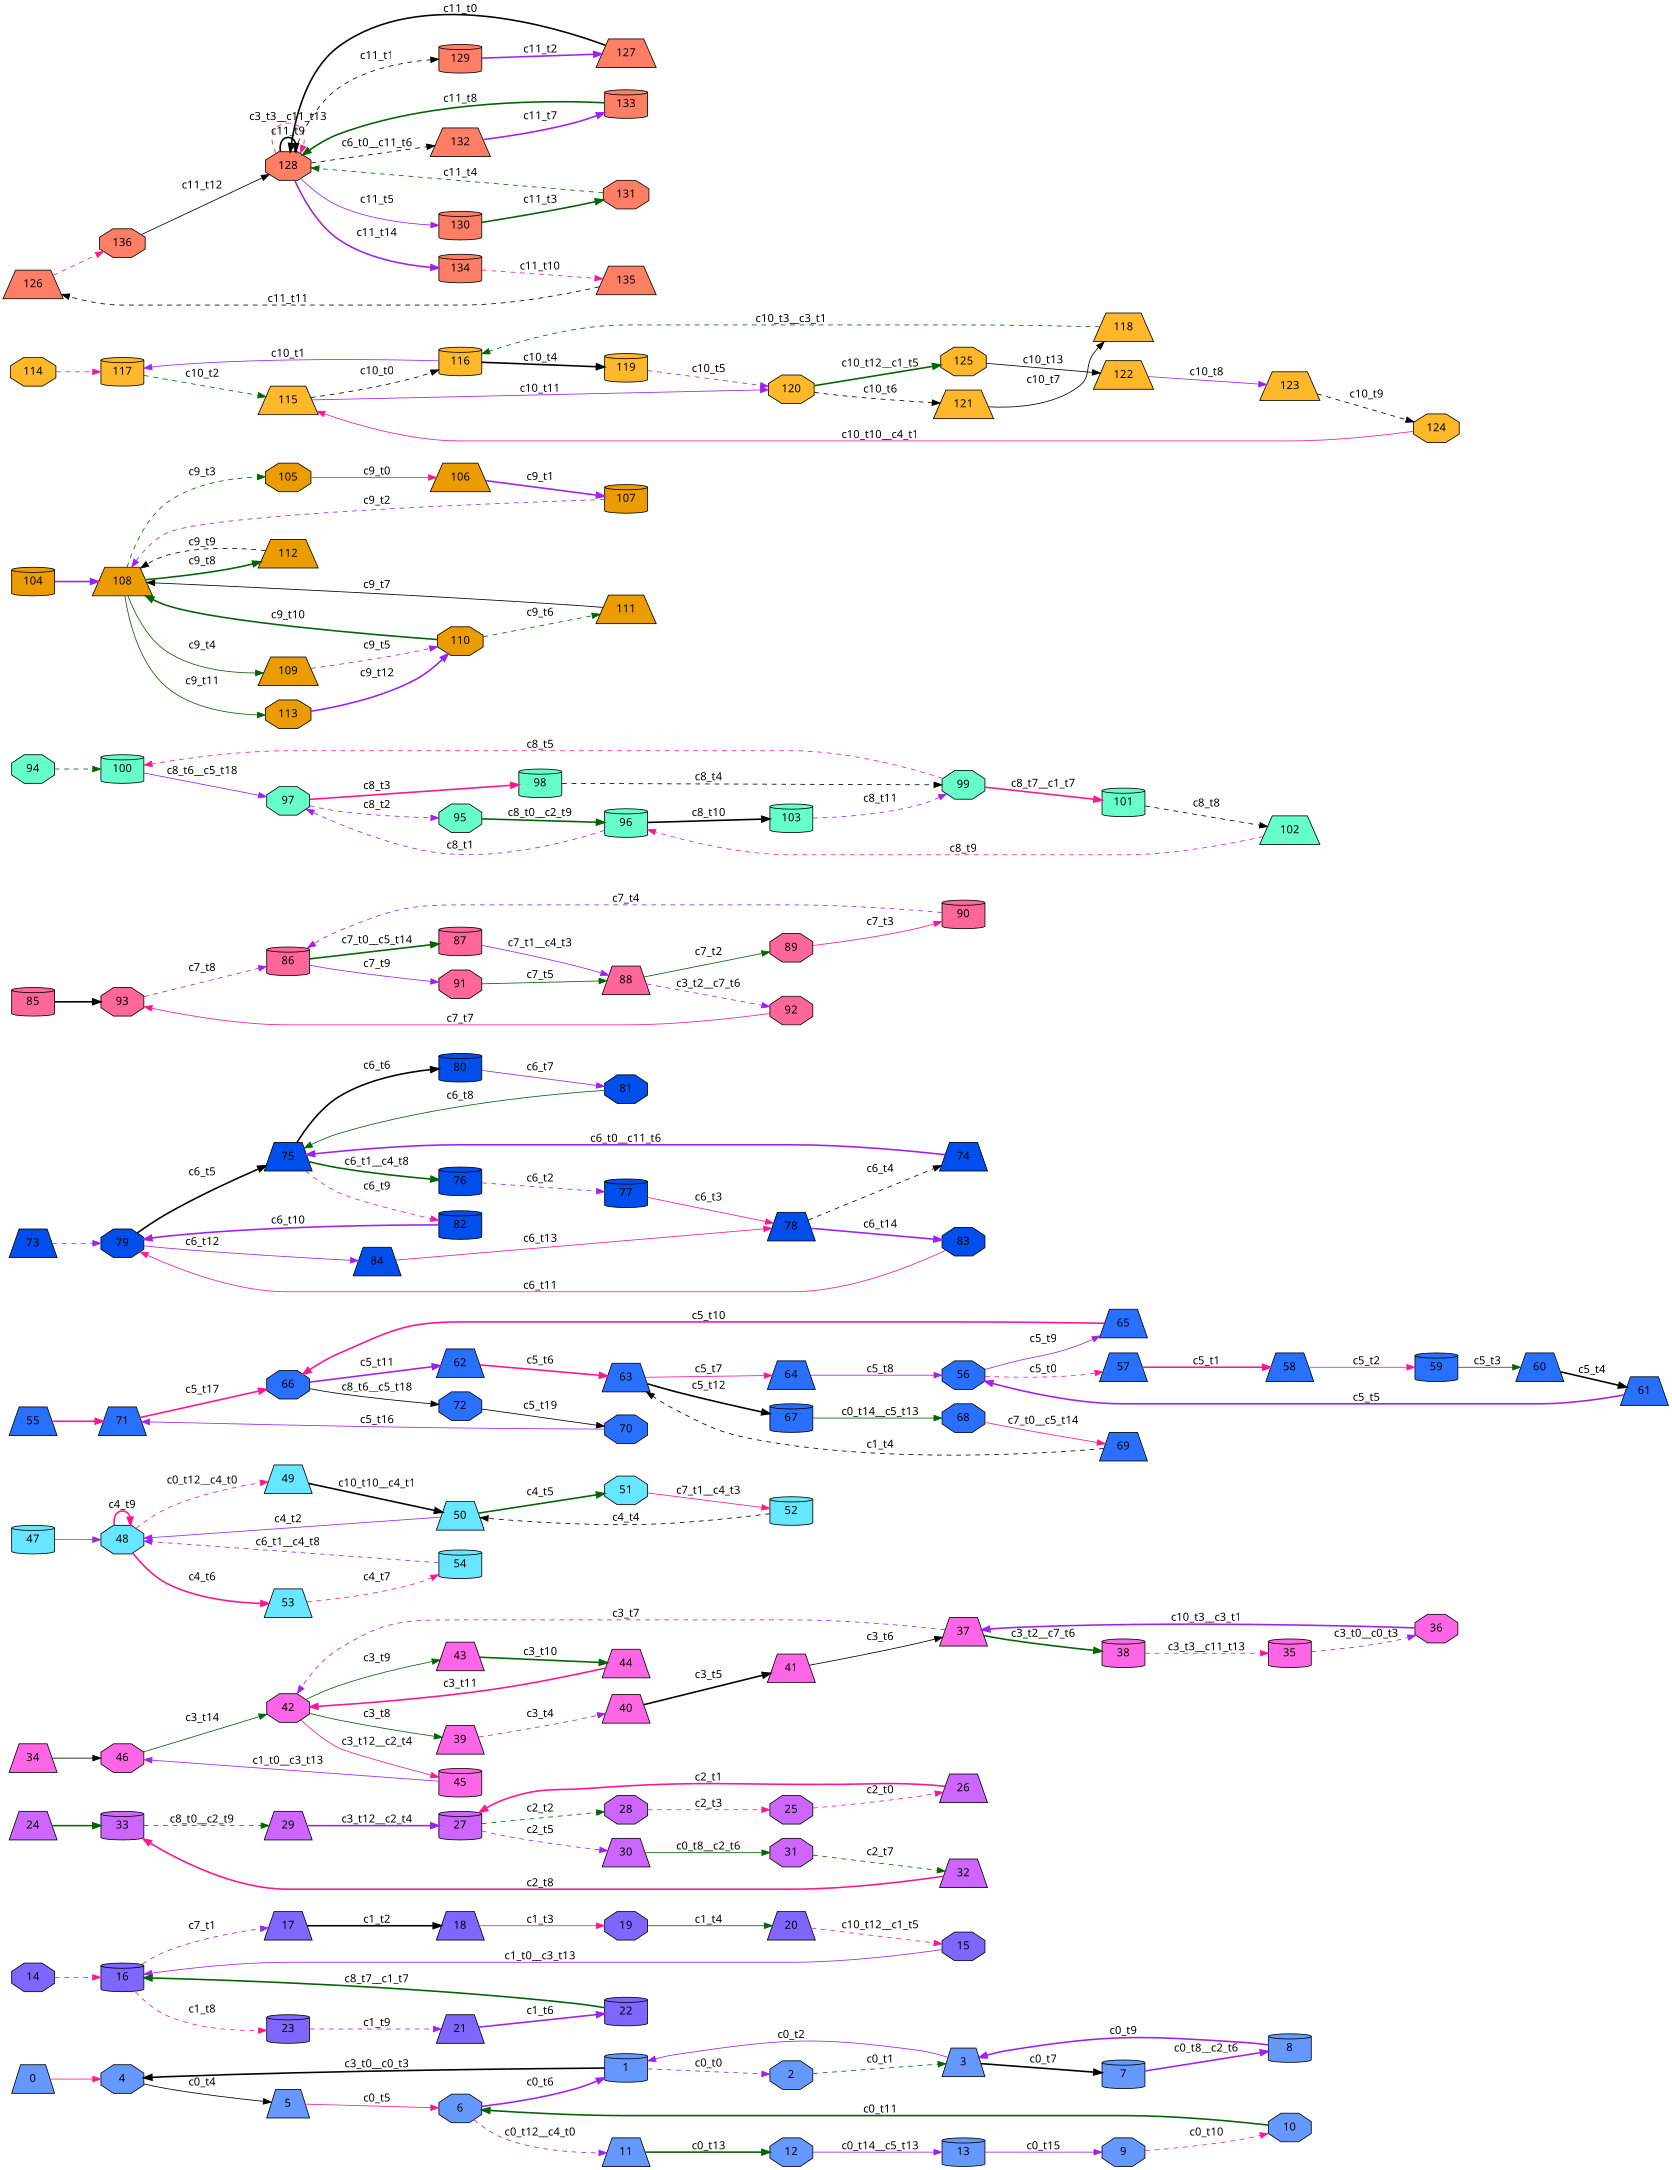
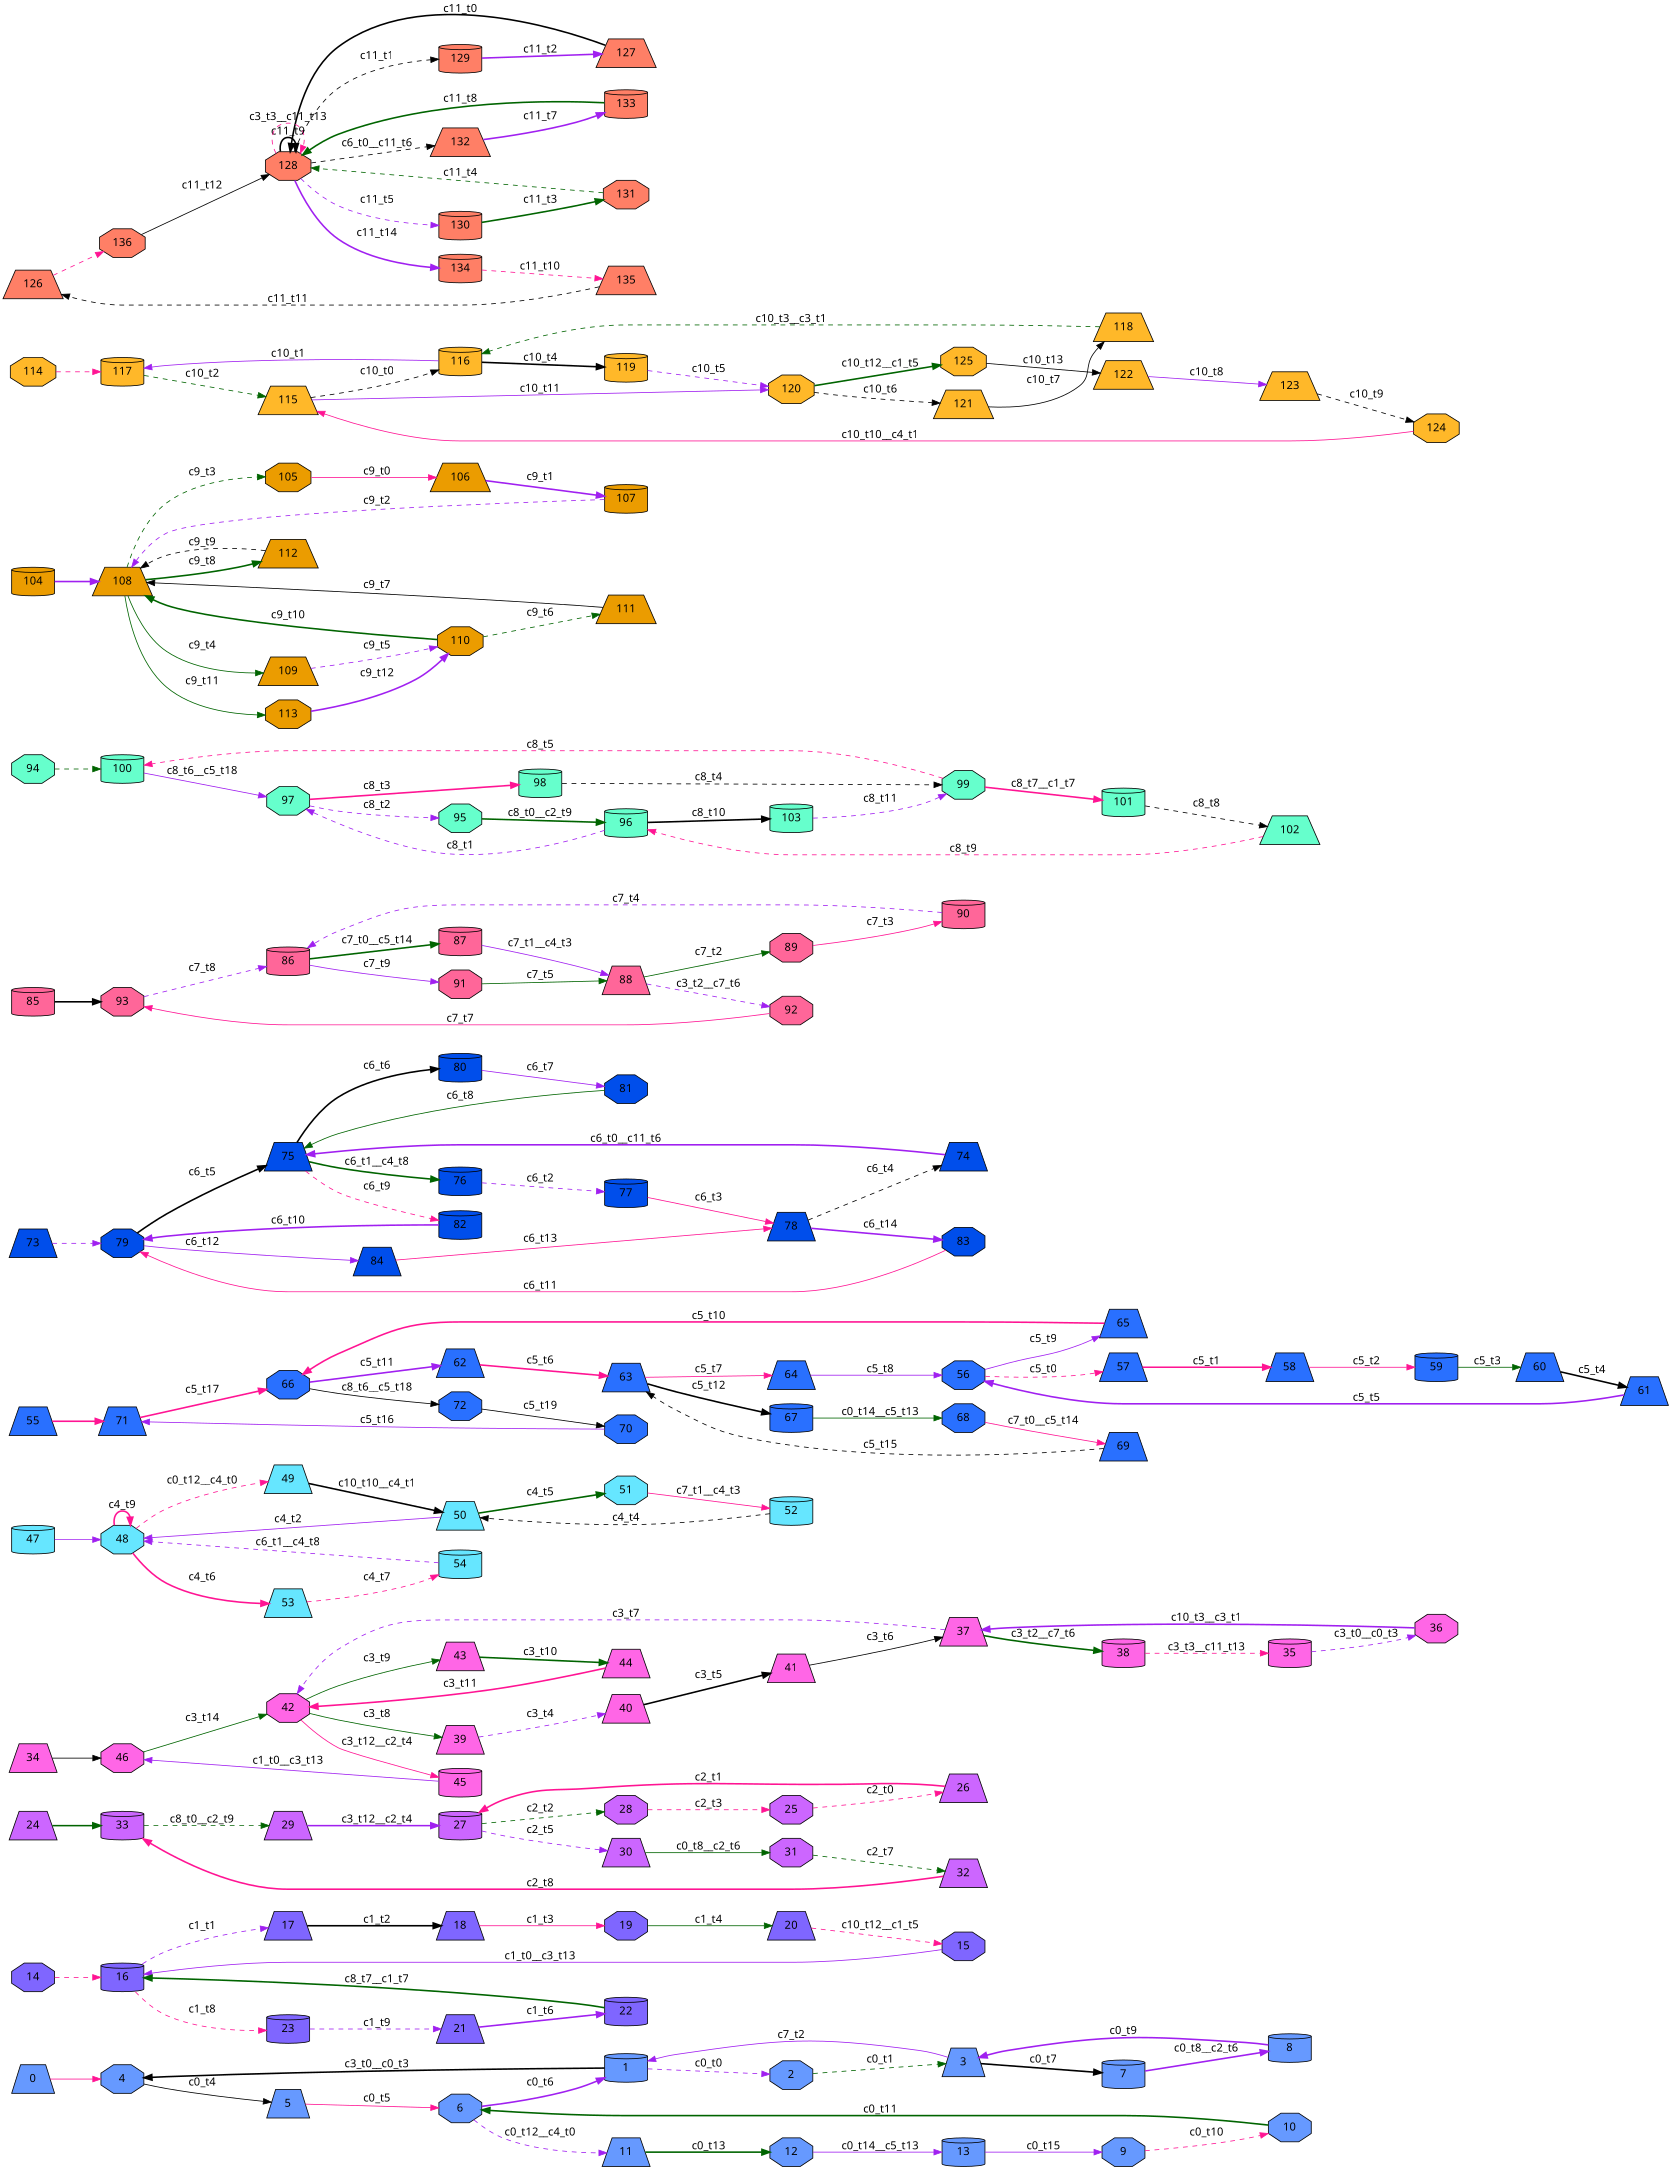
(361, 214) -> (361, 214)
(880, 1445) -> (880, 1445)
(202, 1926) -> (202, 1926)
(791, 2035) -> (791, 2035)
